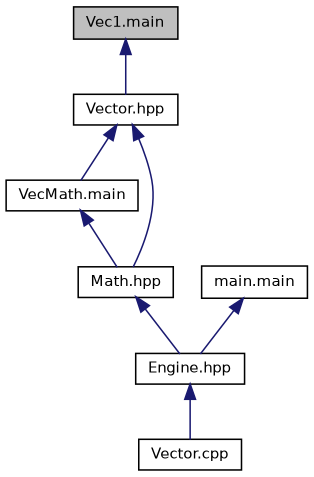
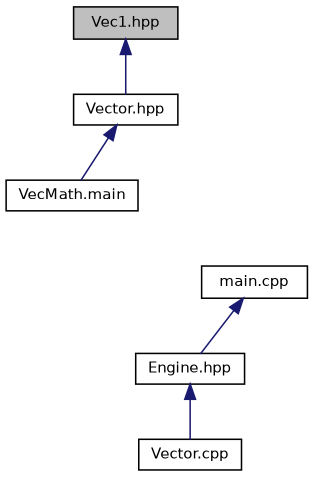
(126, 23) -> (126, 23)
(126, 282) -> none
(255, 282) -> (255, 282)
